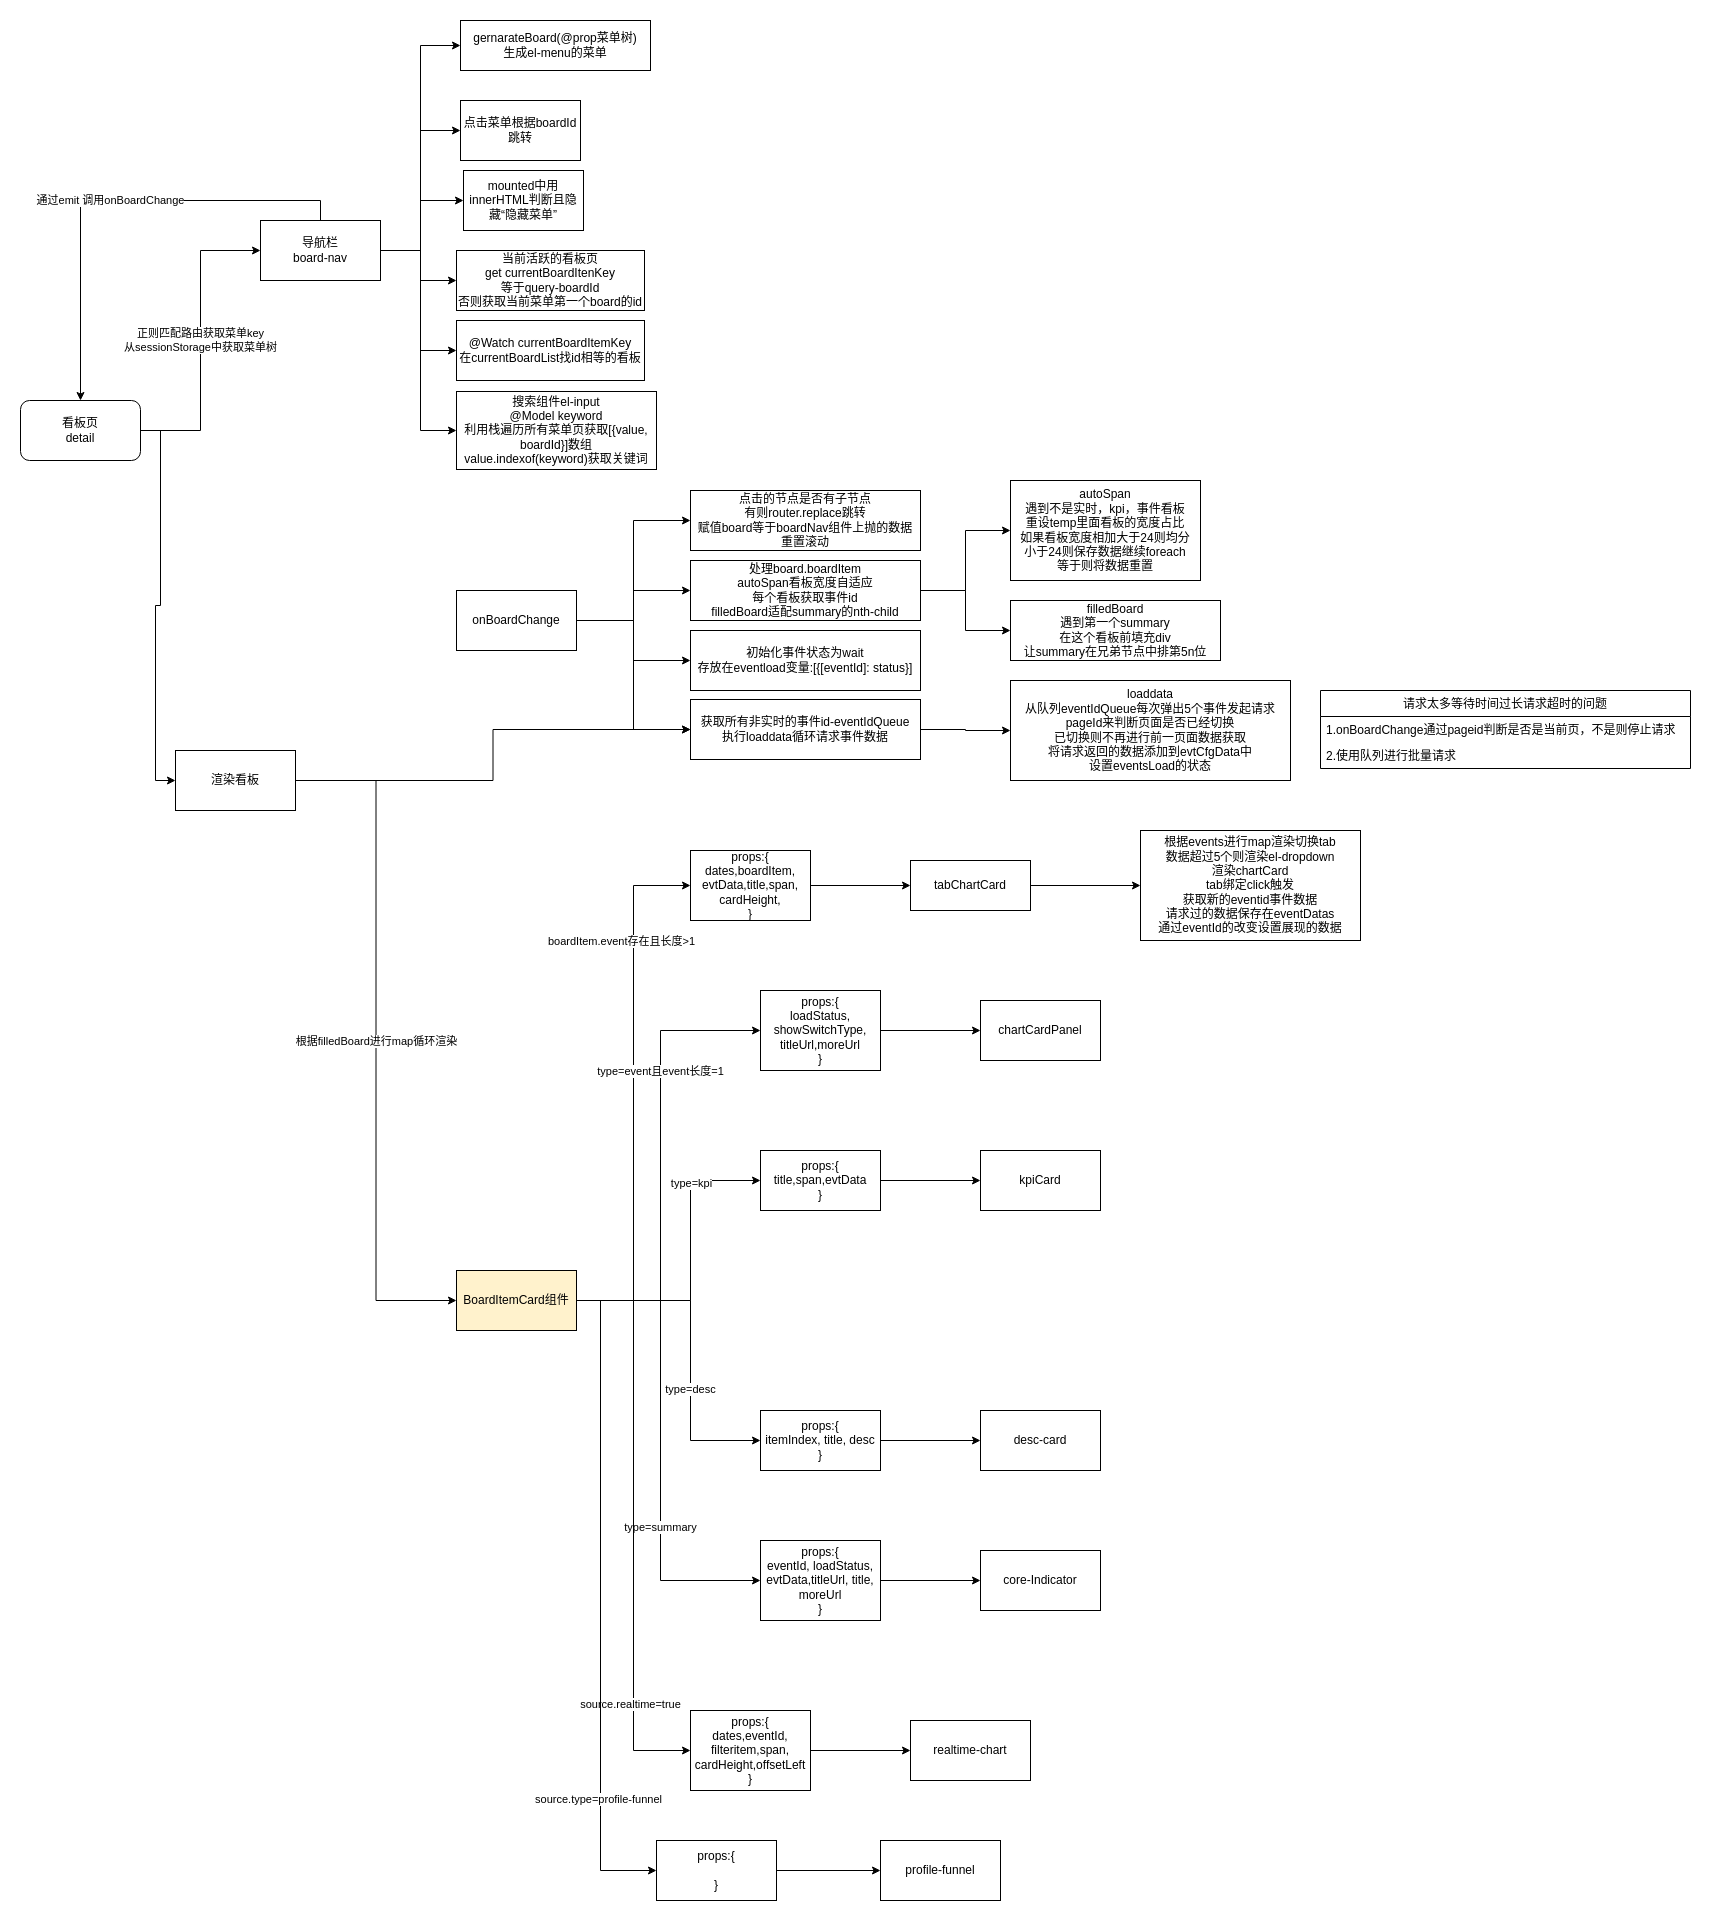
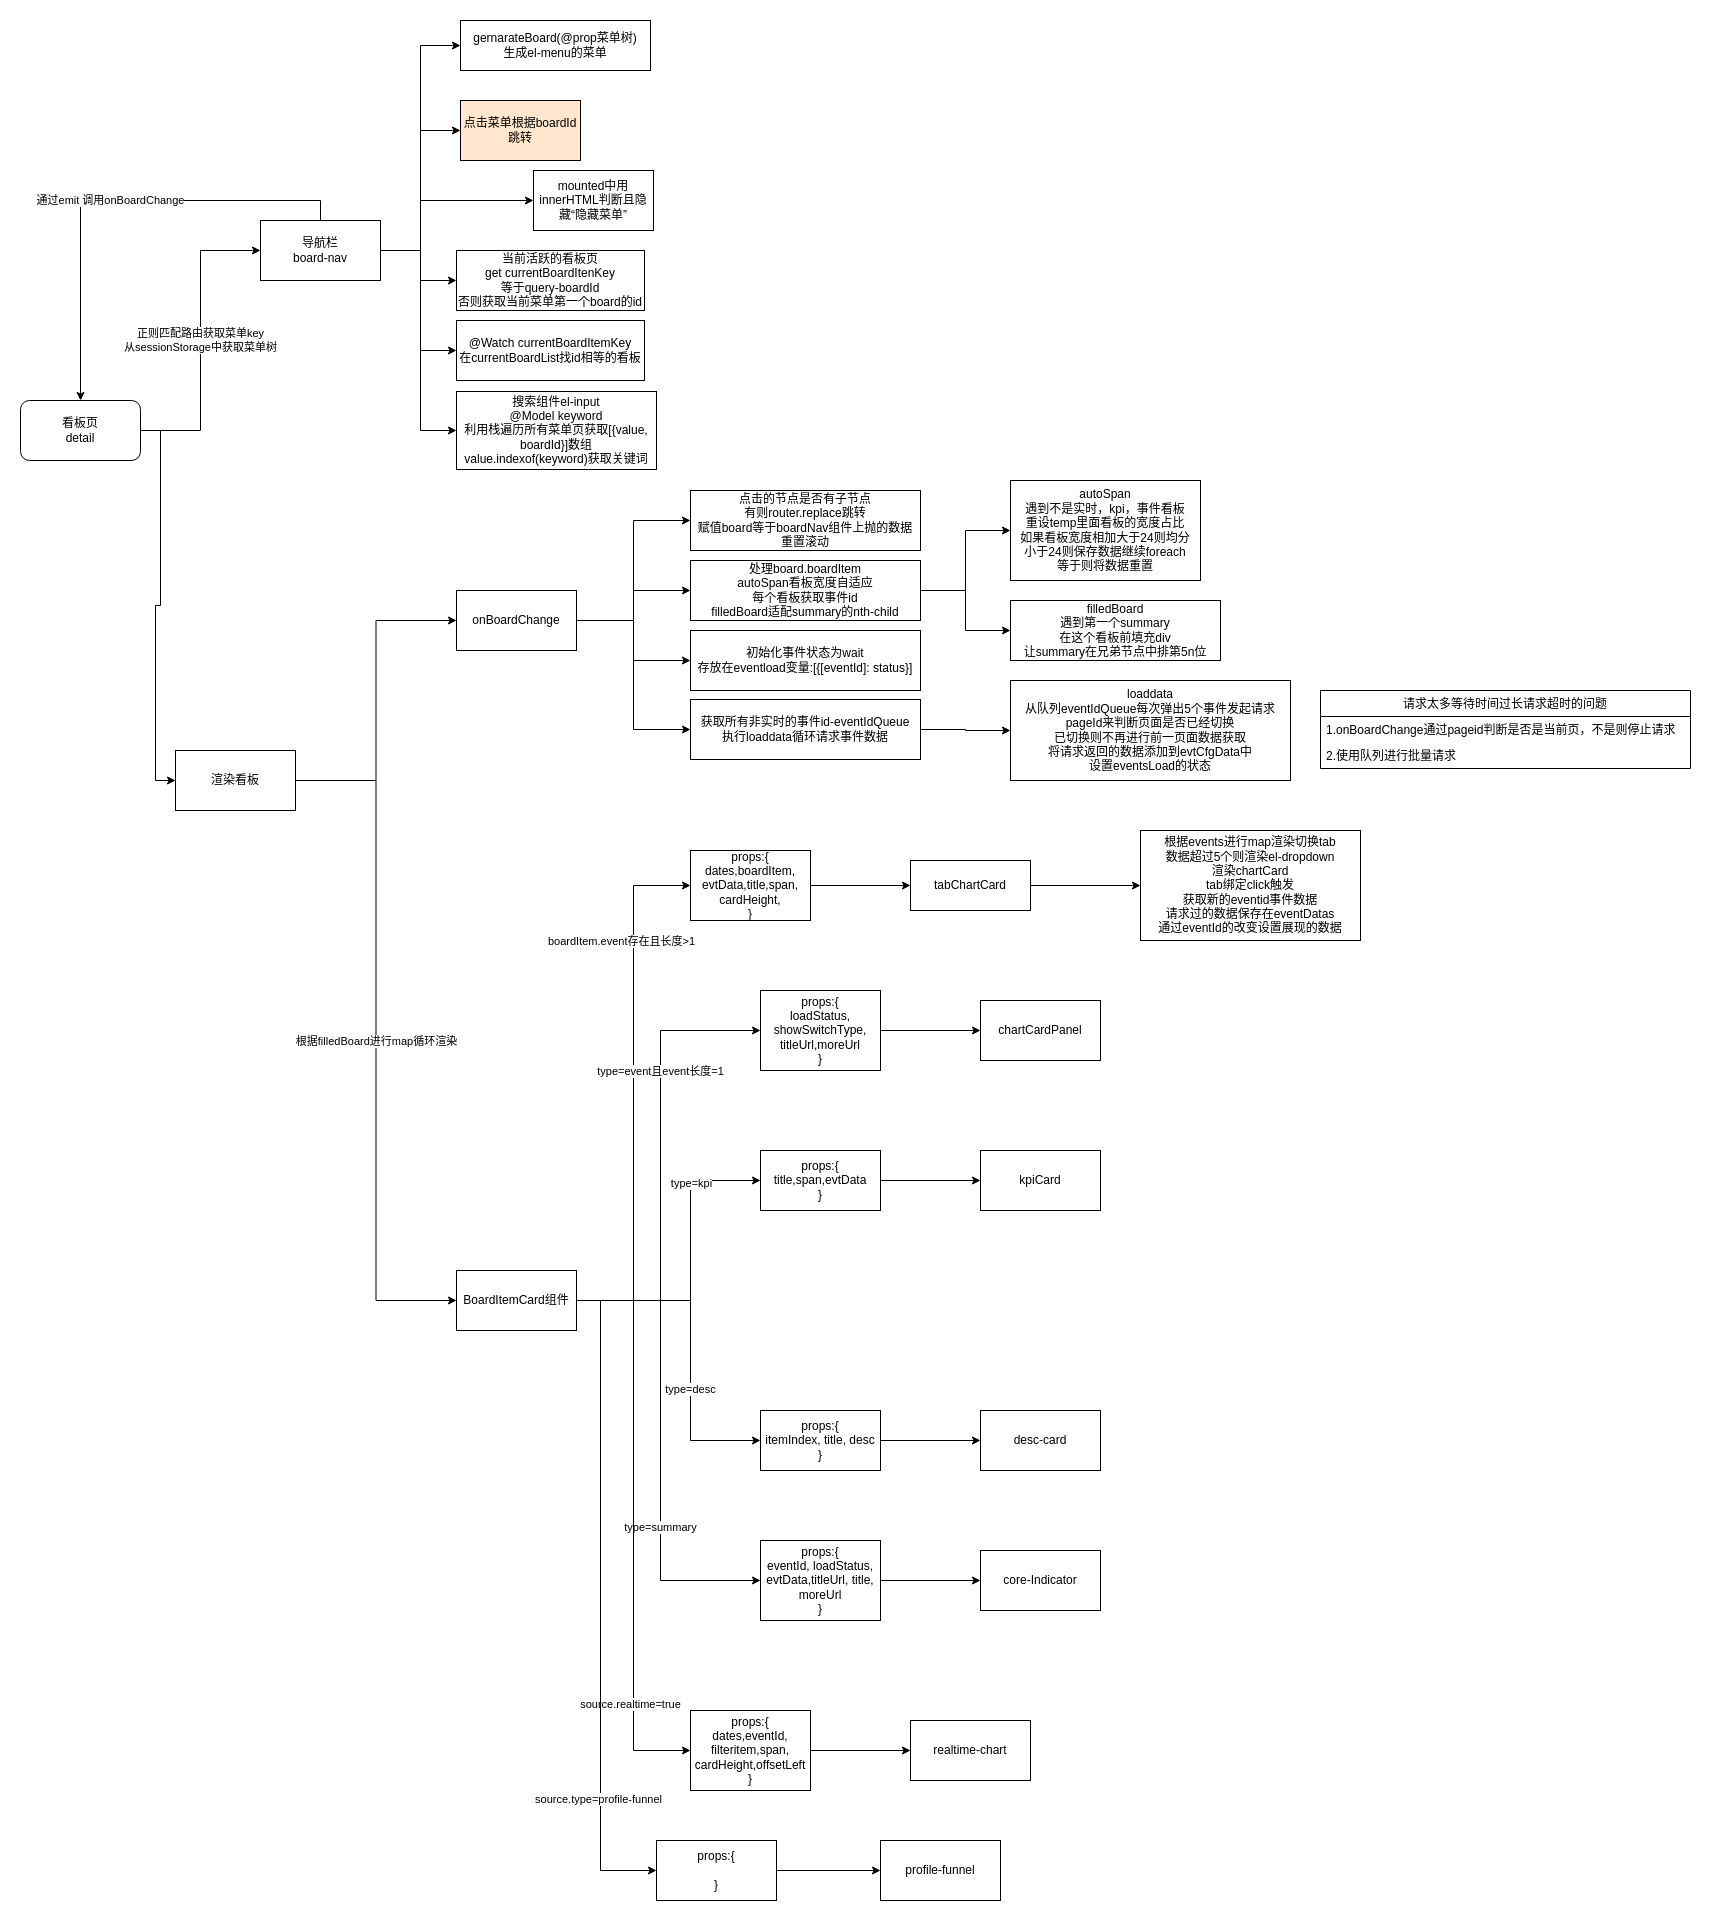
(521, 131) -> (521, 131)
(524, 201) -> (594, 201)
(493, 744) -> (376, 663)
(517, 1301) -> (517, 1301)
